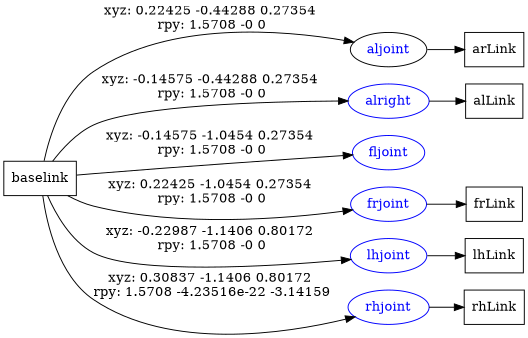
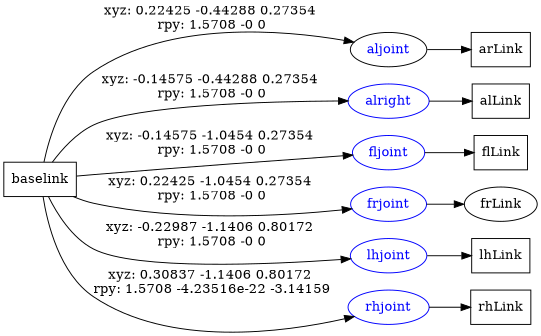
none -> (501, 153)
(494, 204) -> (501, 204)
